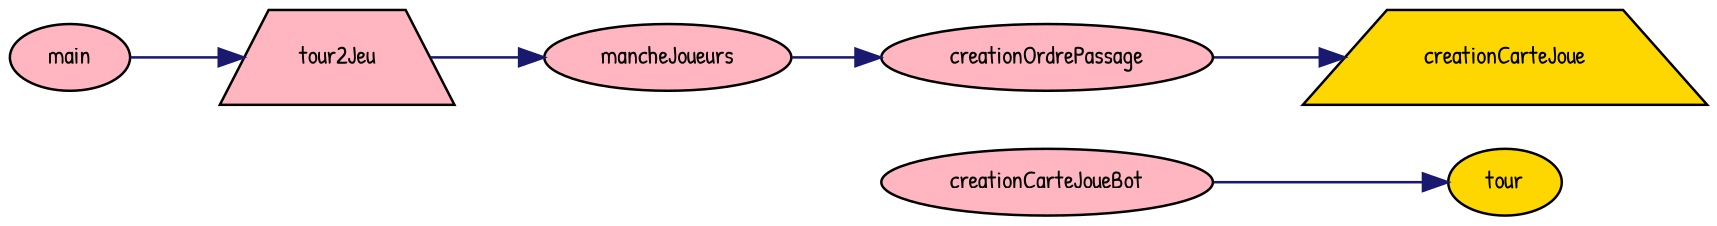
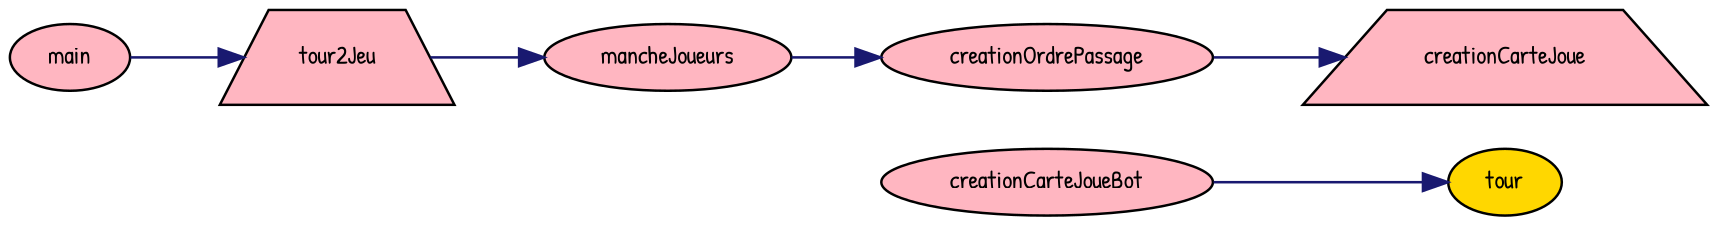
(1505, 57) -> (1505, 57)
